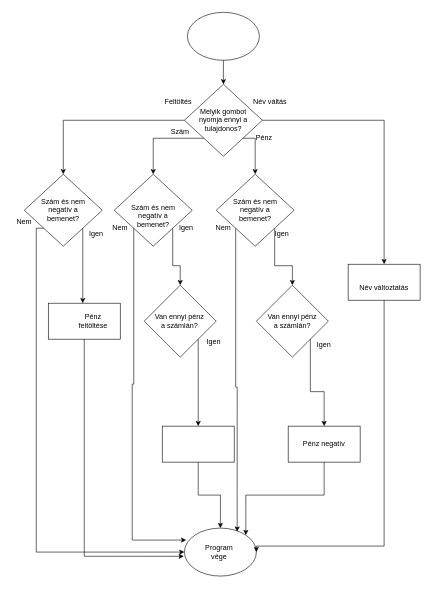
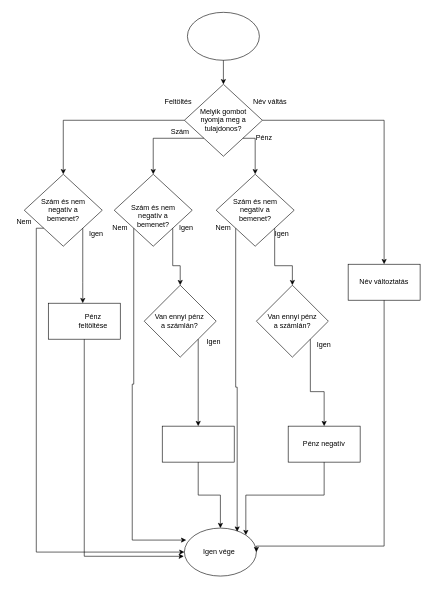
(224, 120) -> (224, 120)
(384, 288) -> (384, 282)
(219, 552) -> (219, 552)
